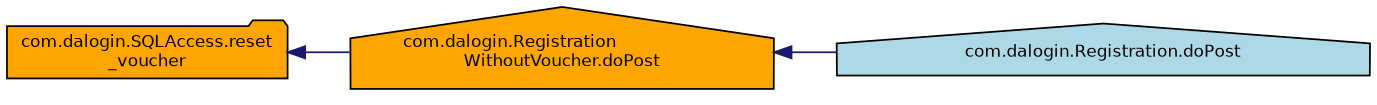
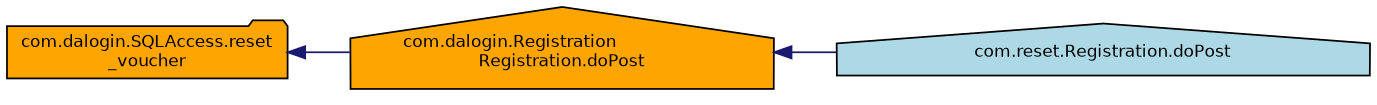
(562, 52) -> (562, 52)
(1103, 52) -> (1103, 52)
